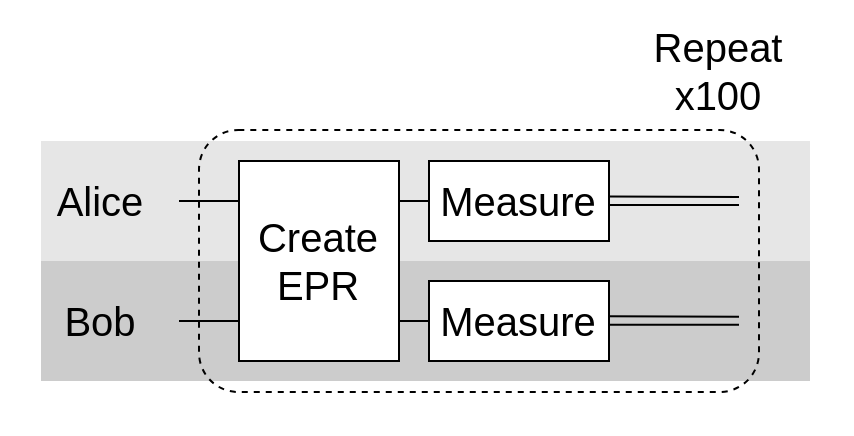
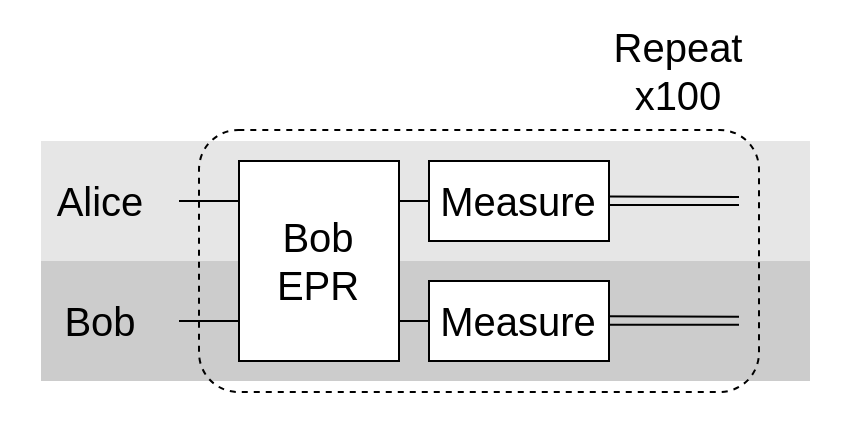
(719, 71) -> (679, 71)
(319, 261) -> (319, 261)
